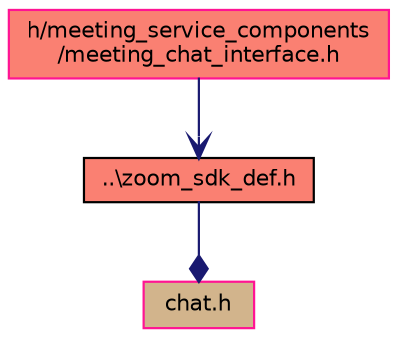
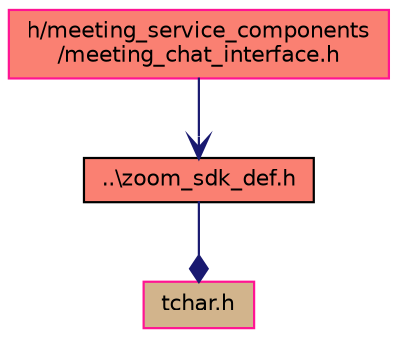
(199, 305) -> (199, 305)
